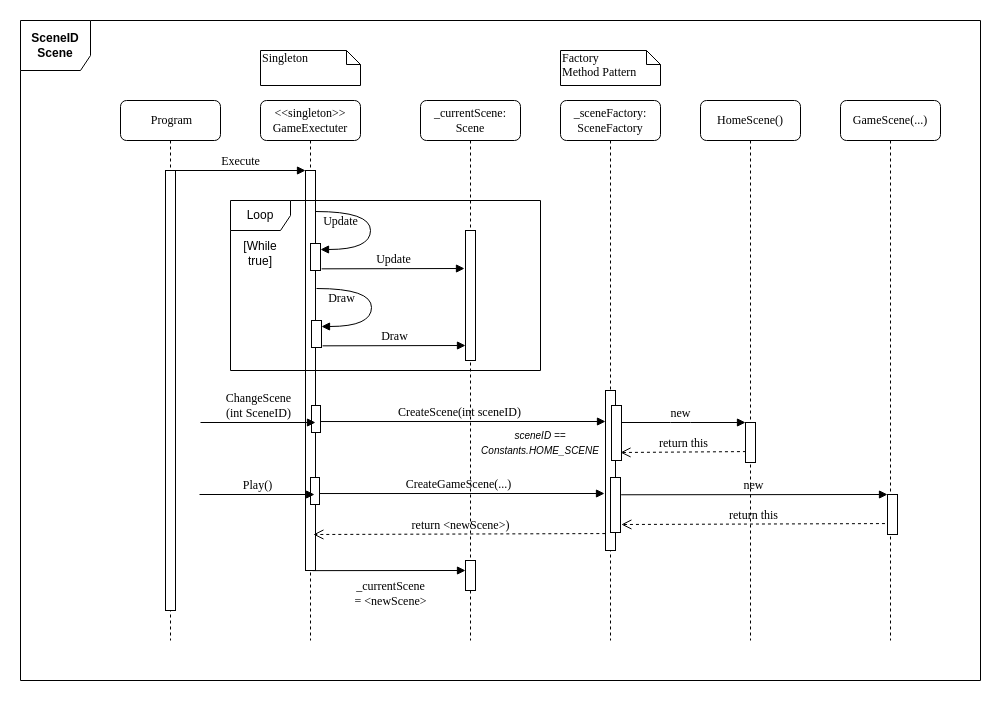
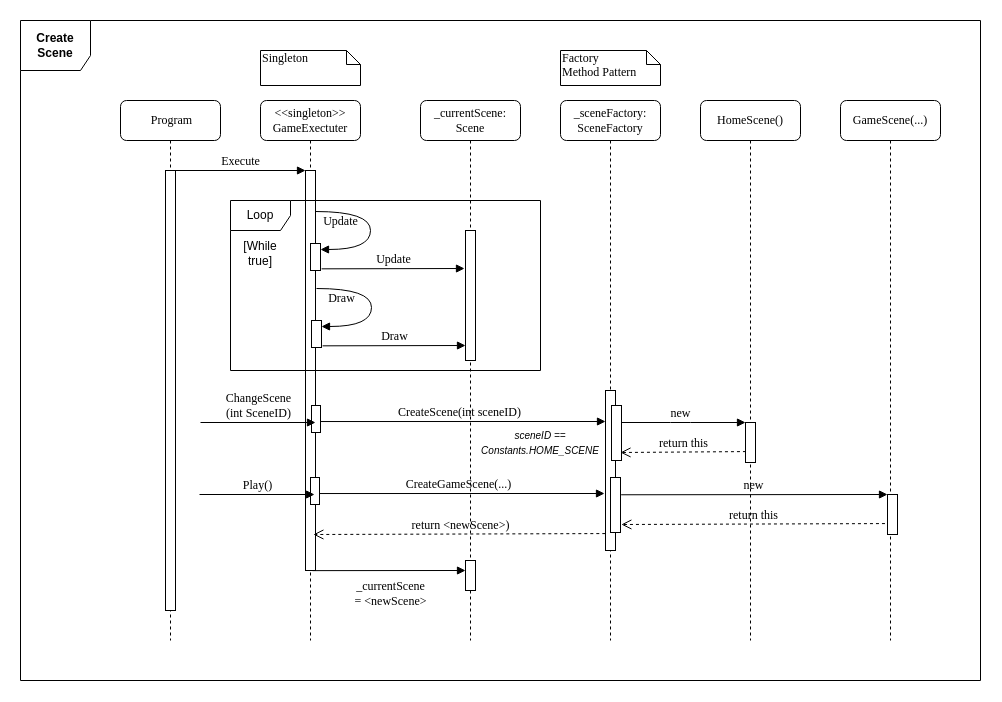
(56, 46) -> (56, 46)
